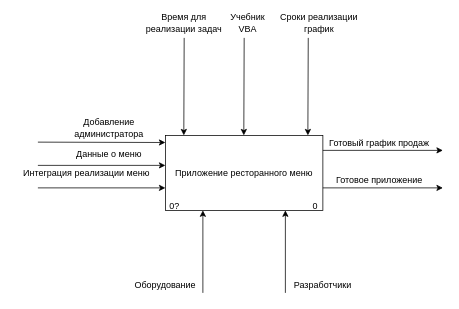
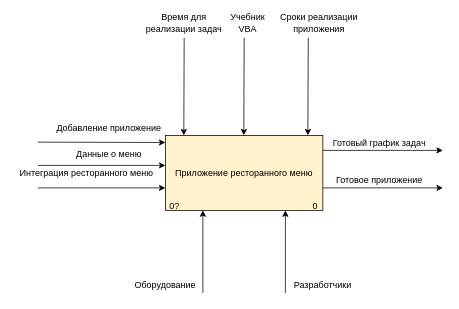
(319, 23) -> (319, 23)
(109, 128) -> (109, 128)
(380, 143) -> (380, 143)
(87, 173) -> (87, 173)
(244, 173) -> (244, 173)
